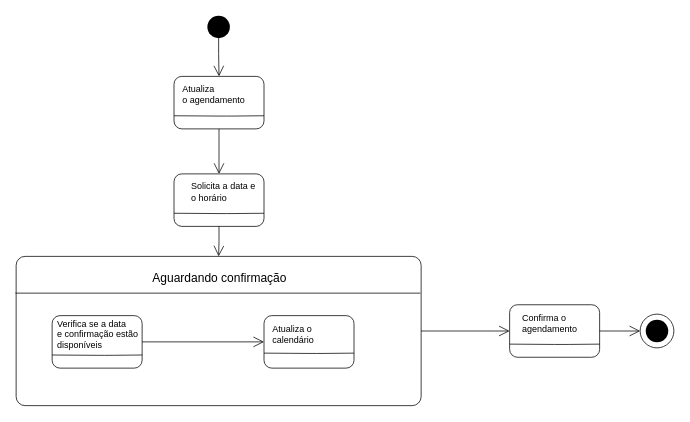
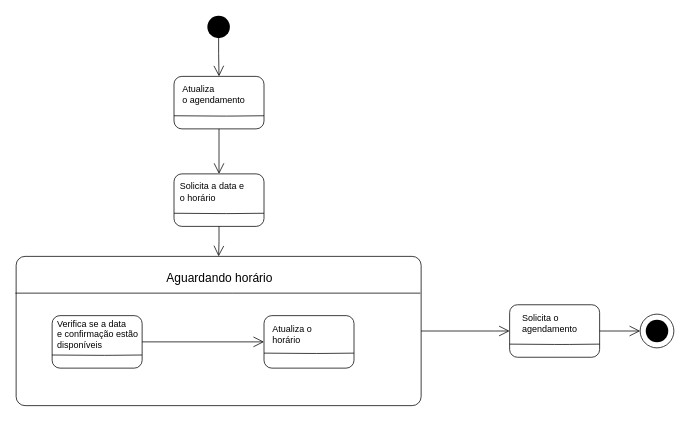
(223, 192) -> (212, 192)
(220, 278) -> (220, 278)
(550, 323) -> (550, 323)
(295, 334) -> (294, 334)
